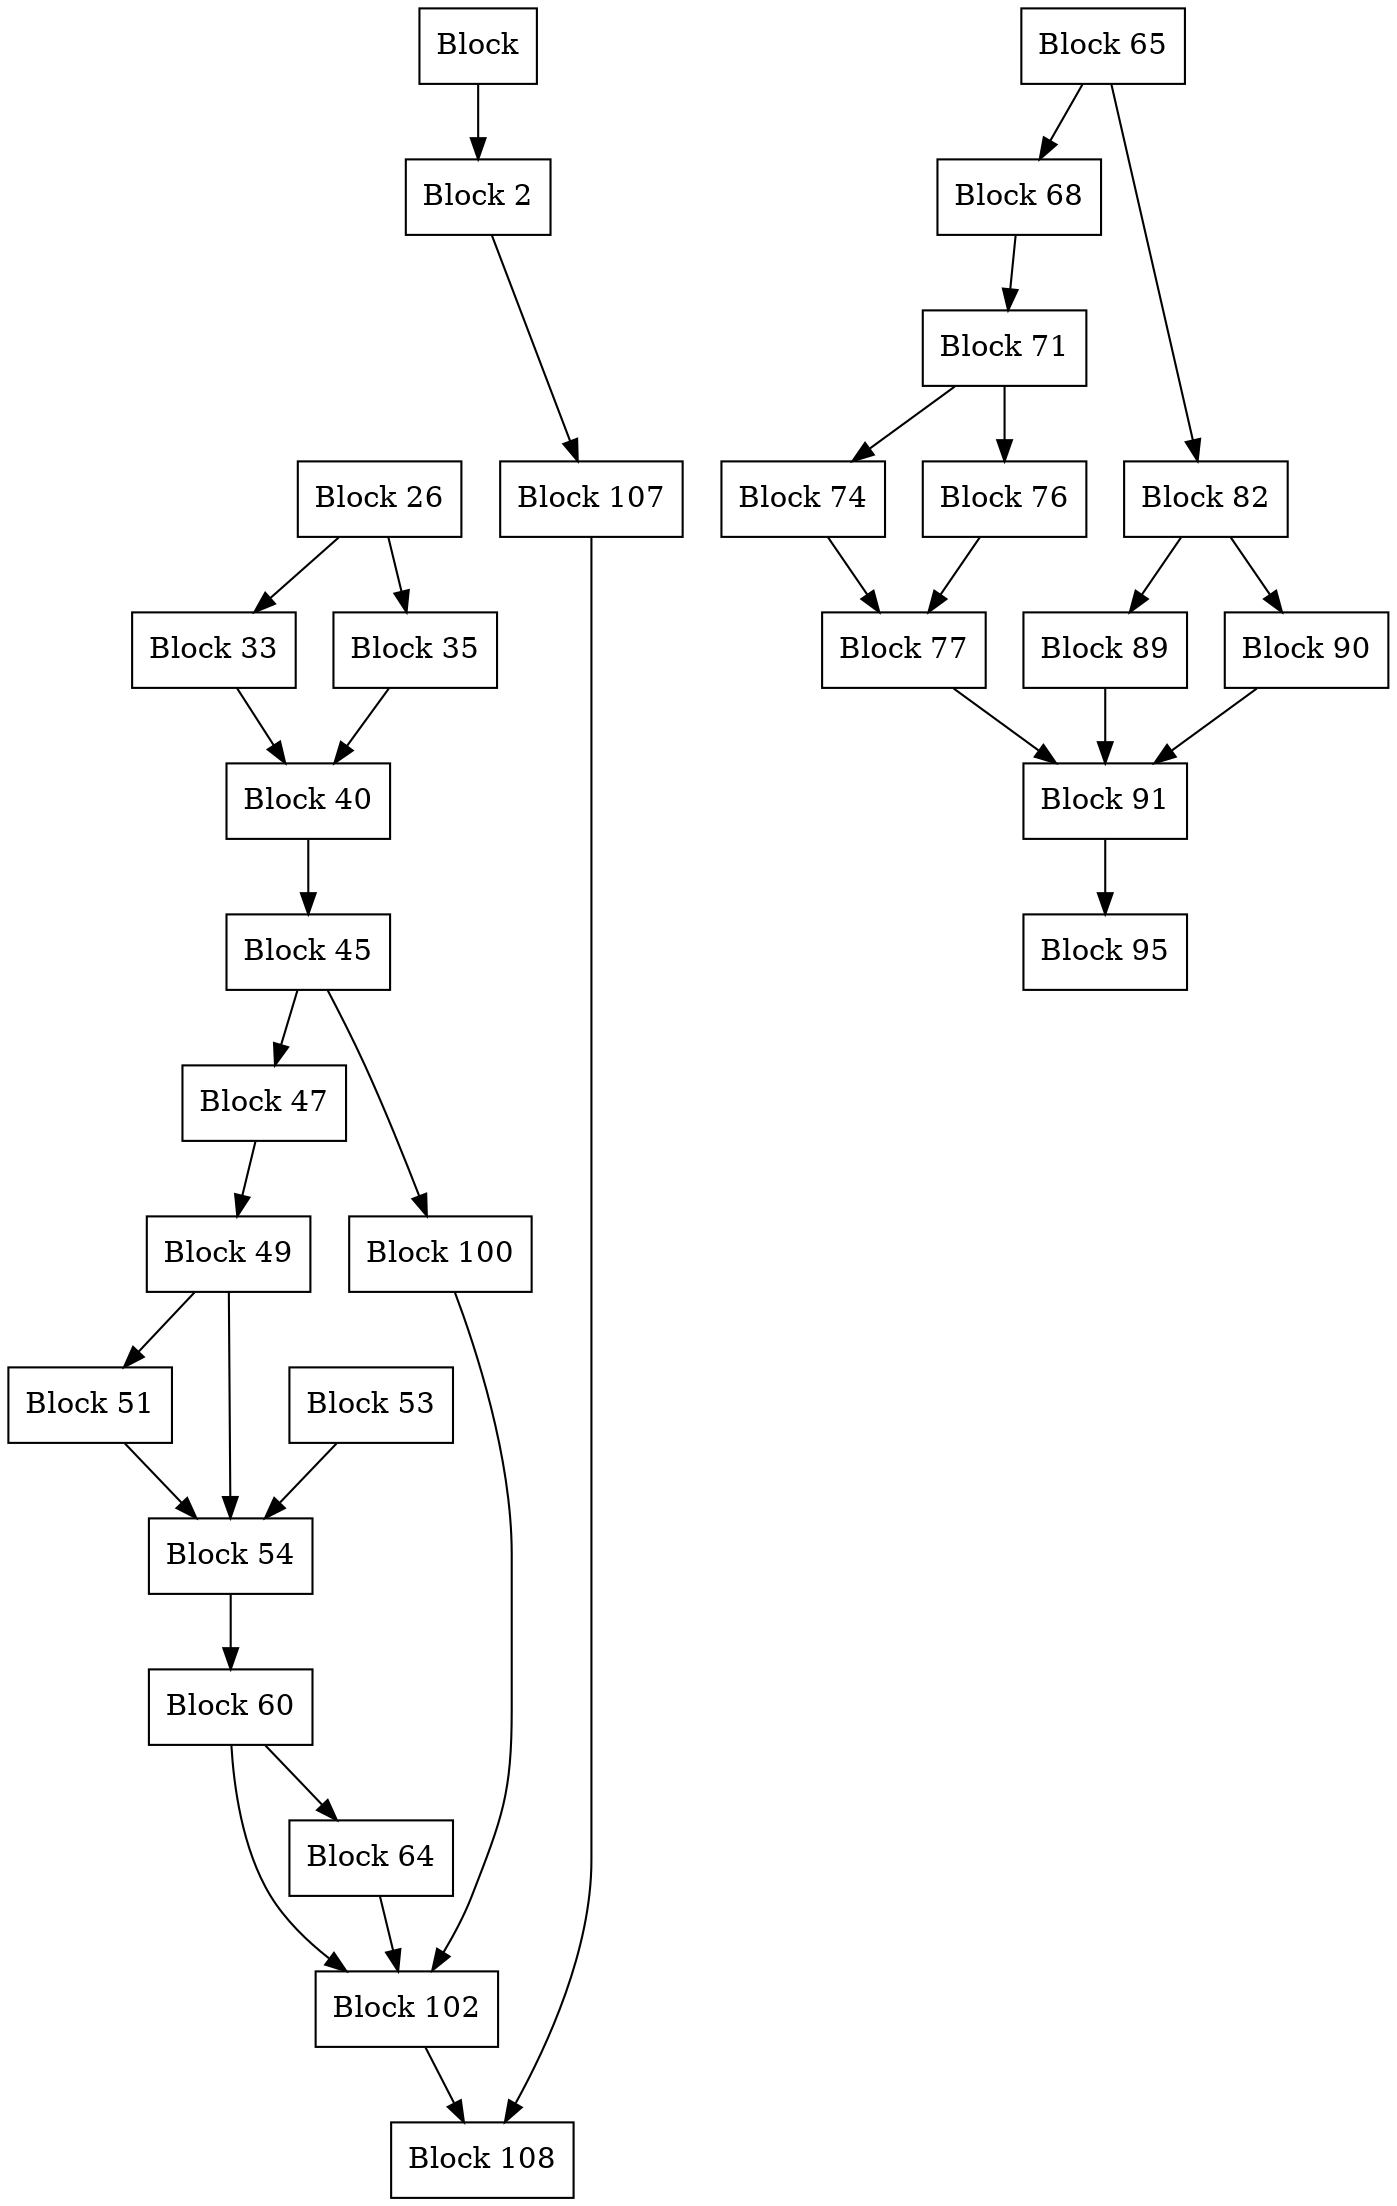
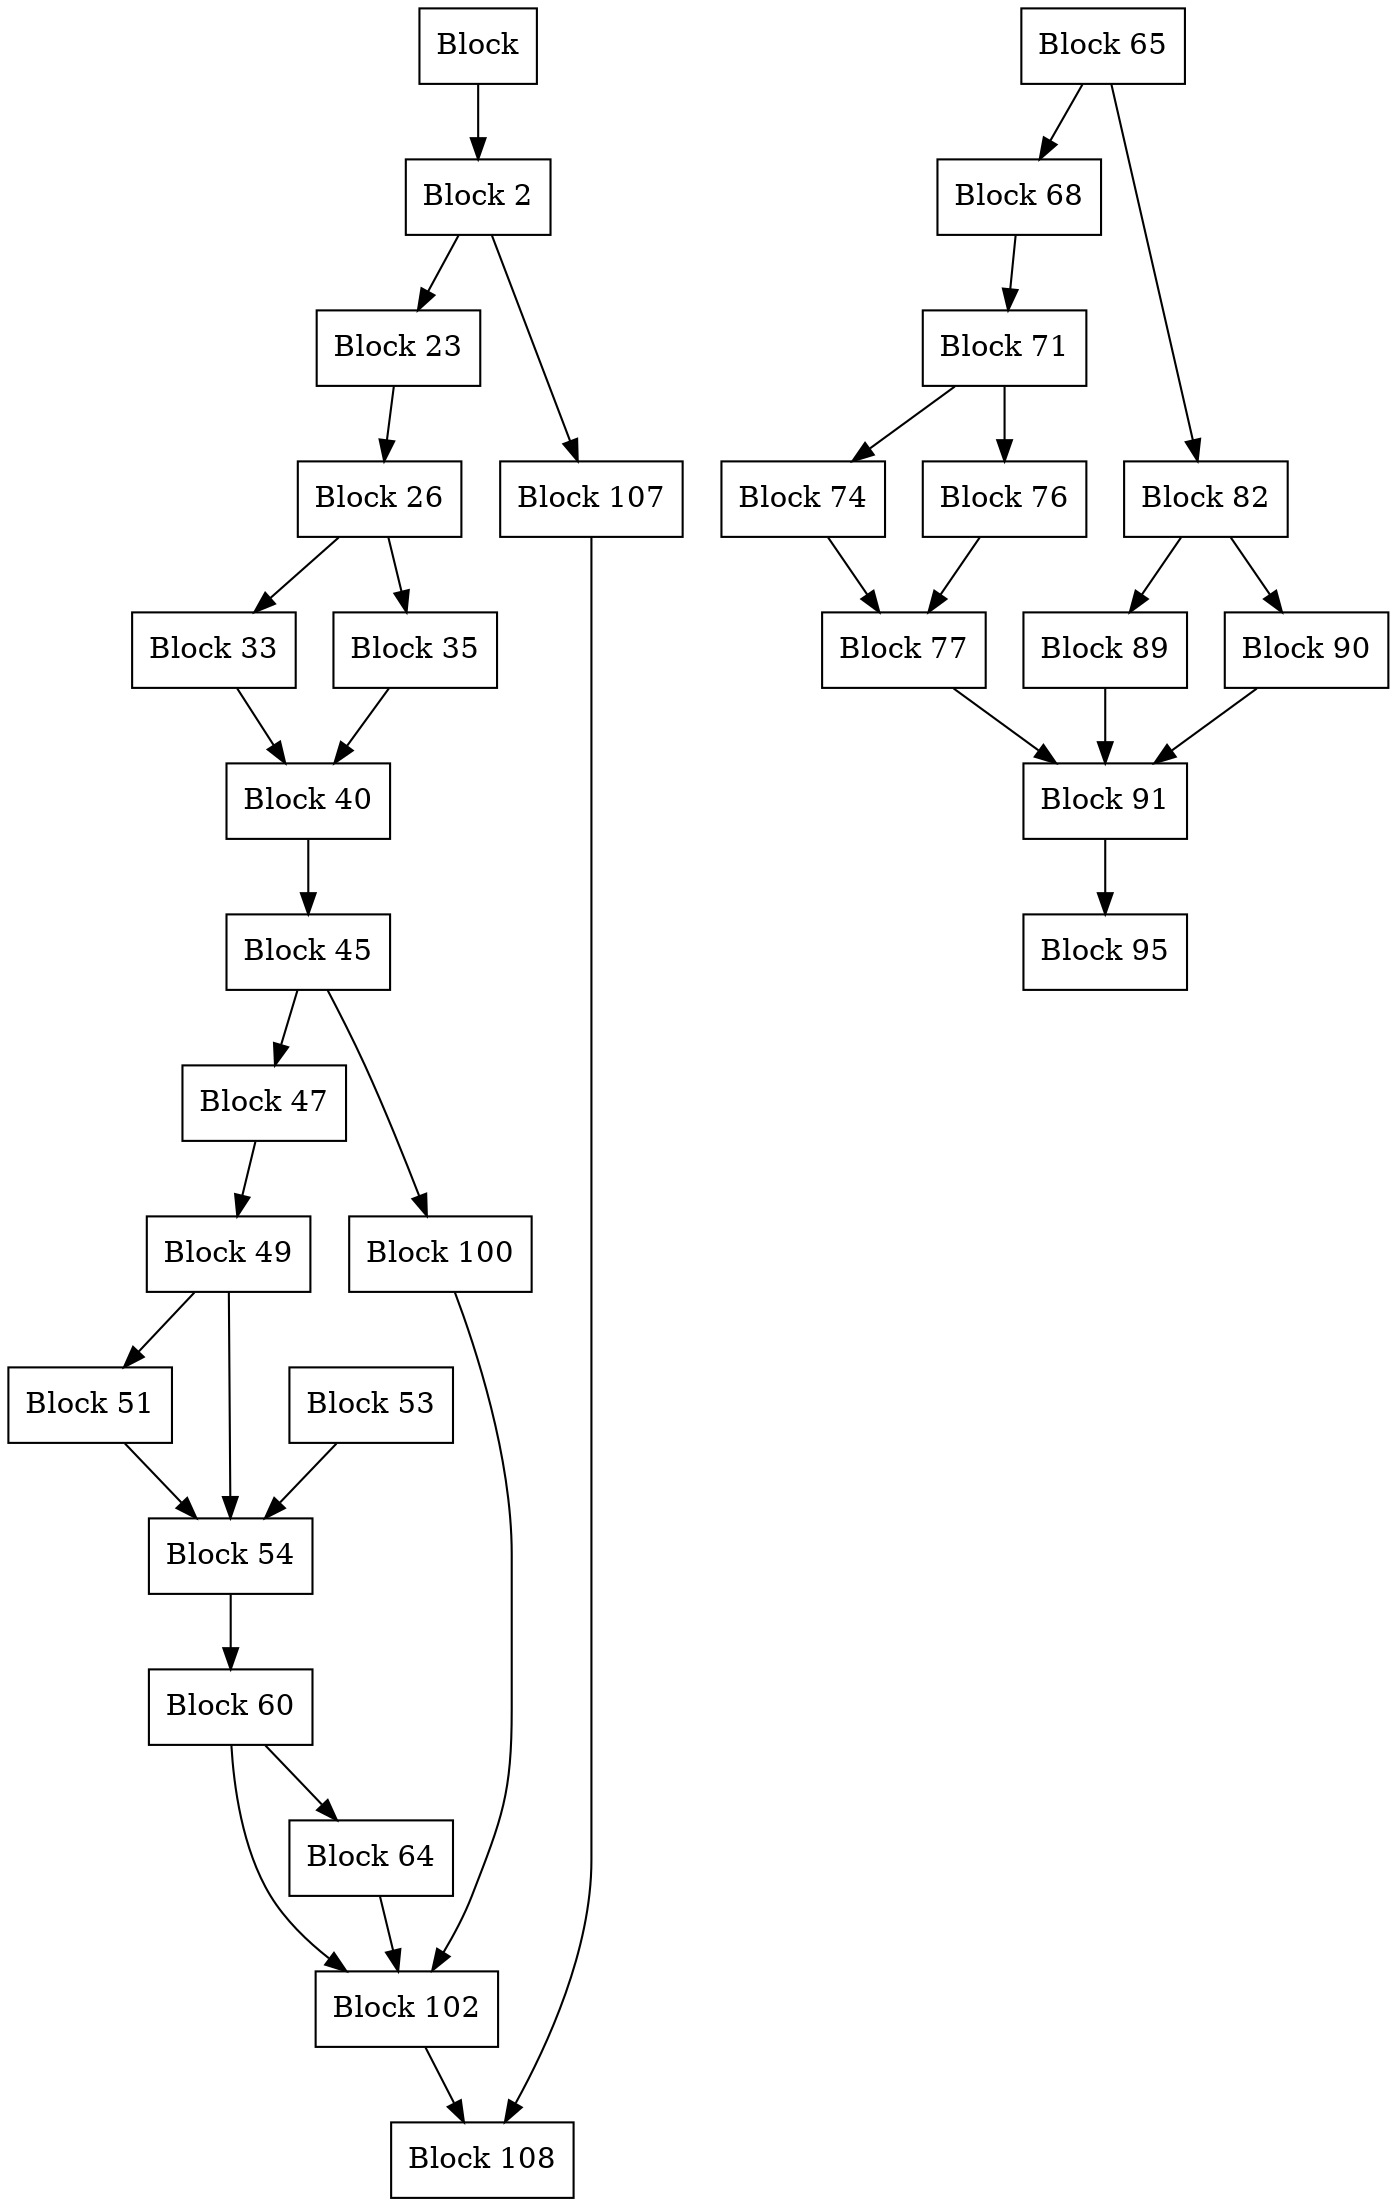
none -> (398, 348)
